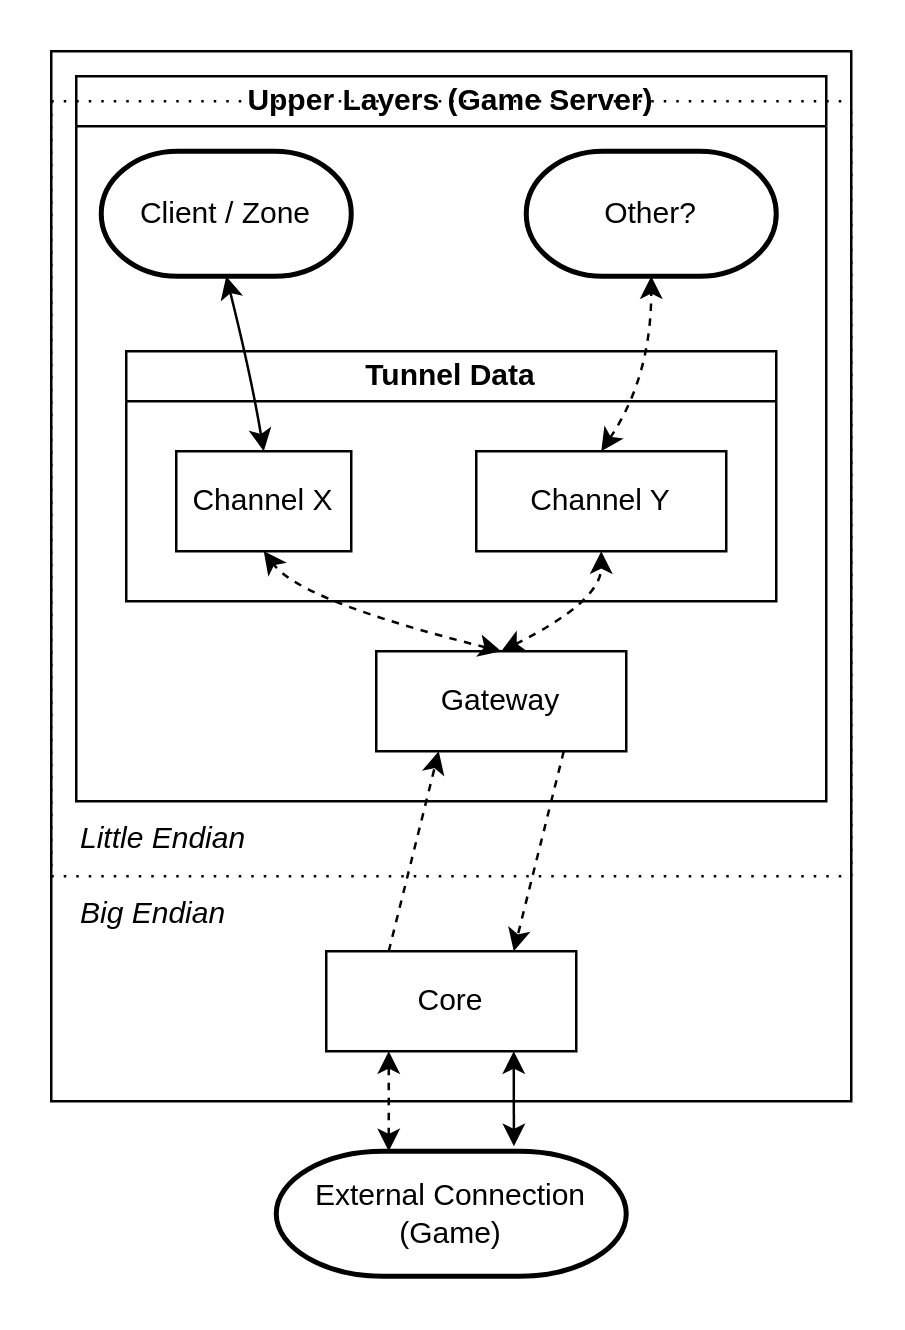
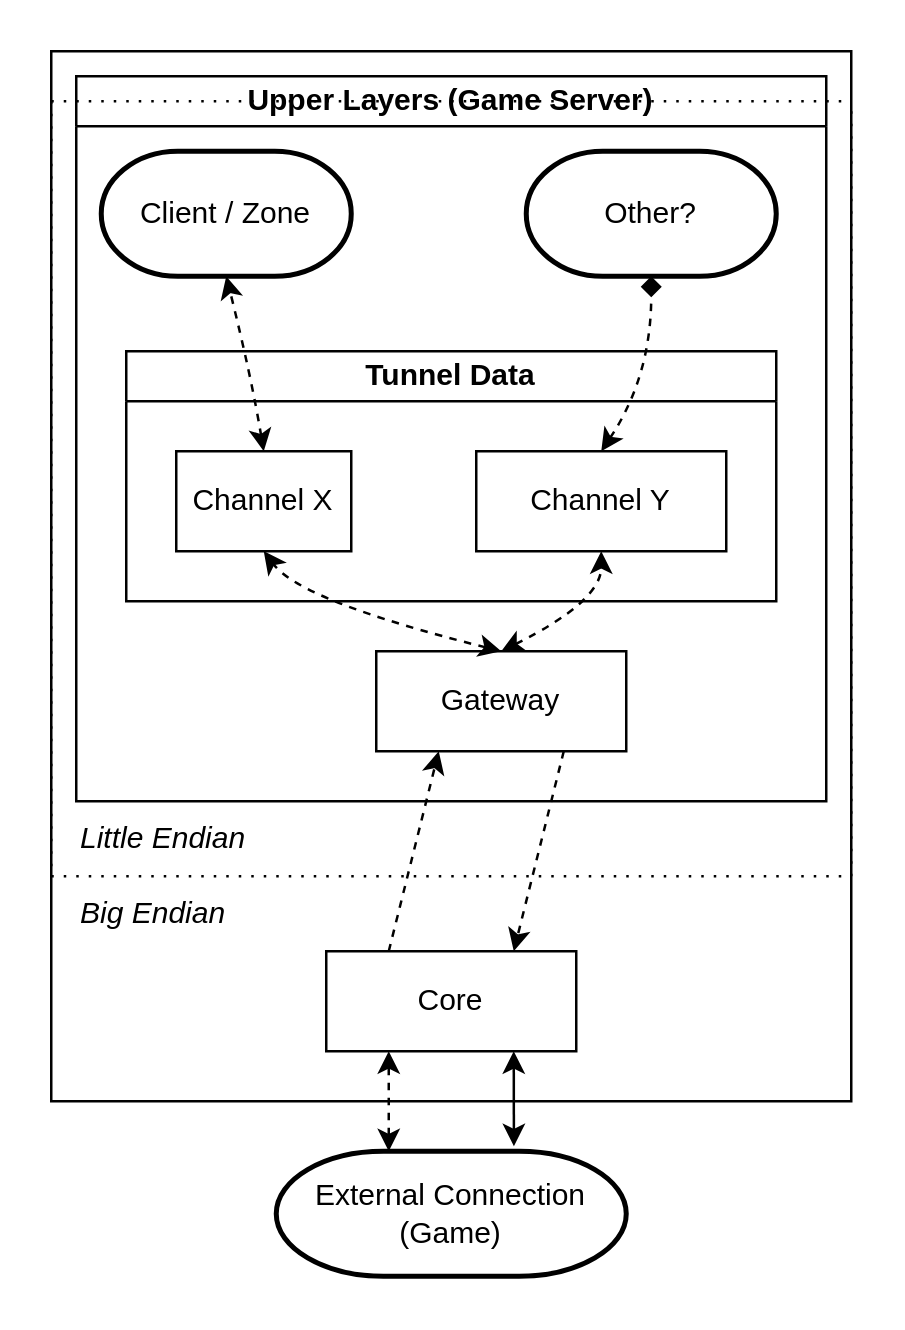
(651, 295) -> (651, 297)
(246, 361) -> (246, 361)
